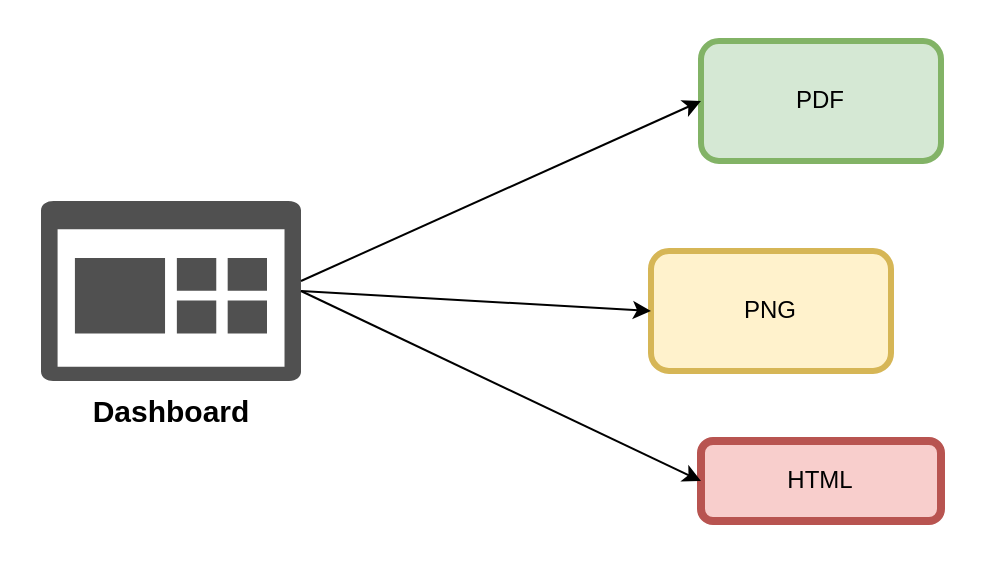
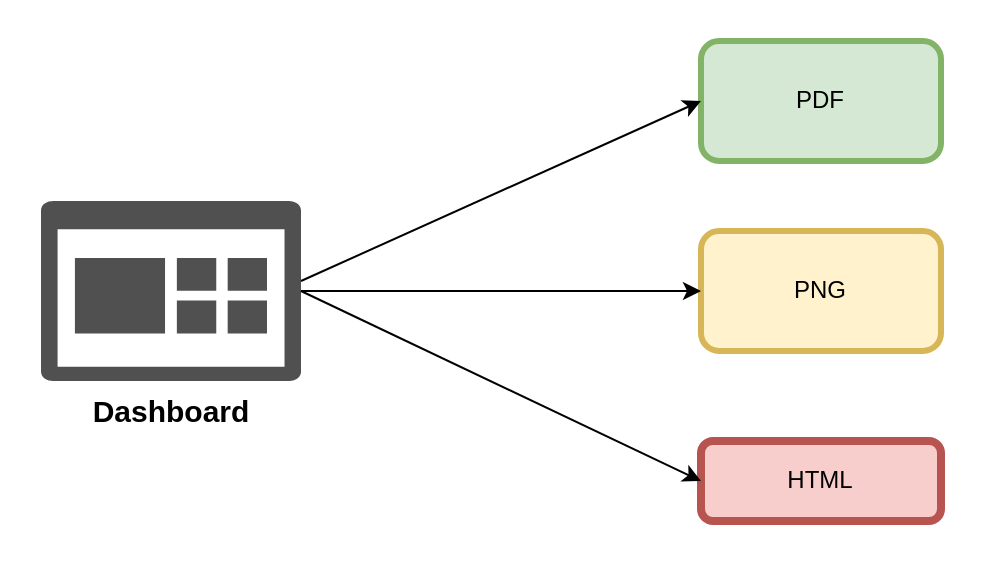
(771, 311) -> (821, 291)
